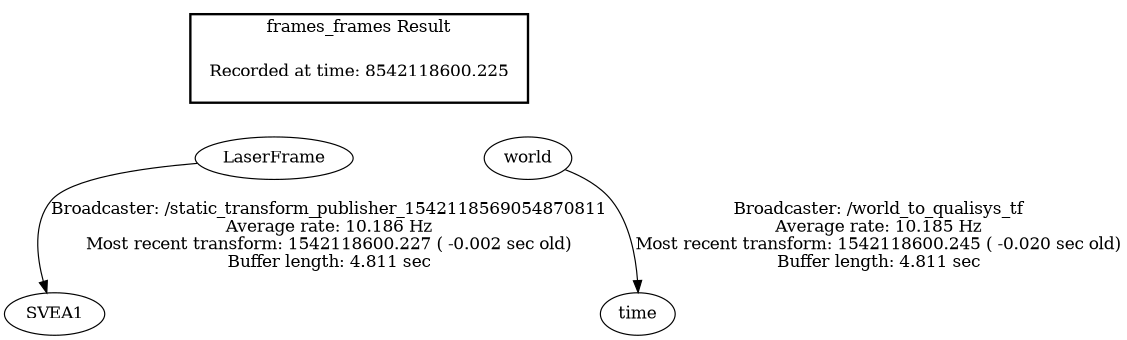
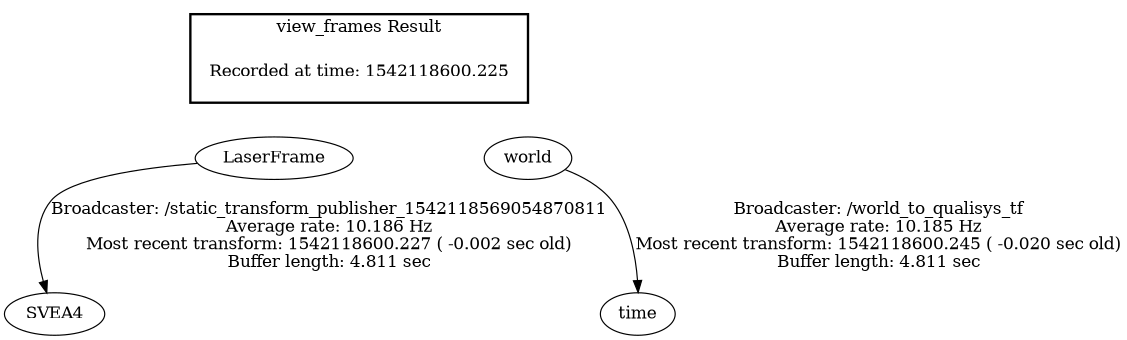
(359, 28) -> (359, 28)
(359, 72) -> (359, 72)
(55, 314) -> (55, 314)
